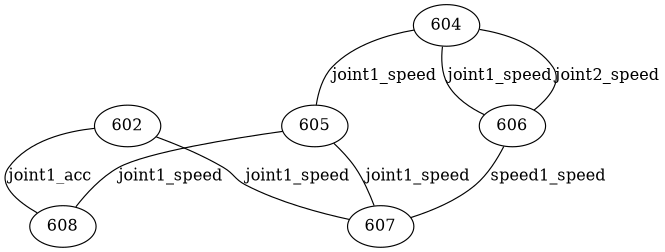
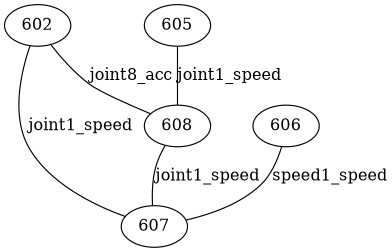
(447, 25) -> none
(358, 172) -> (154, 174)
(50, 176) -> (131, 76)
